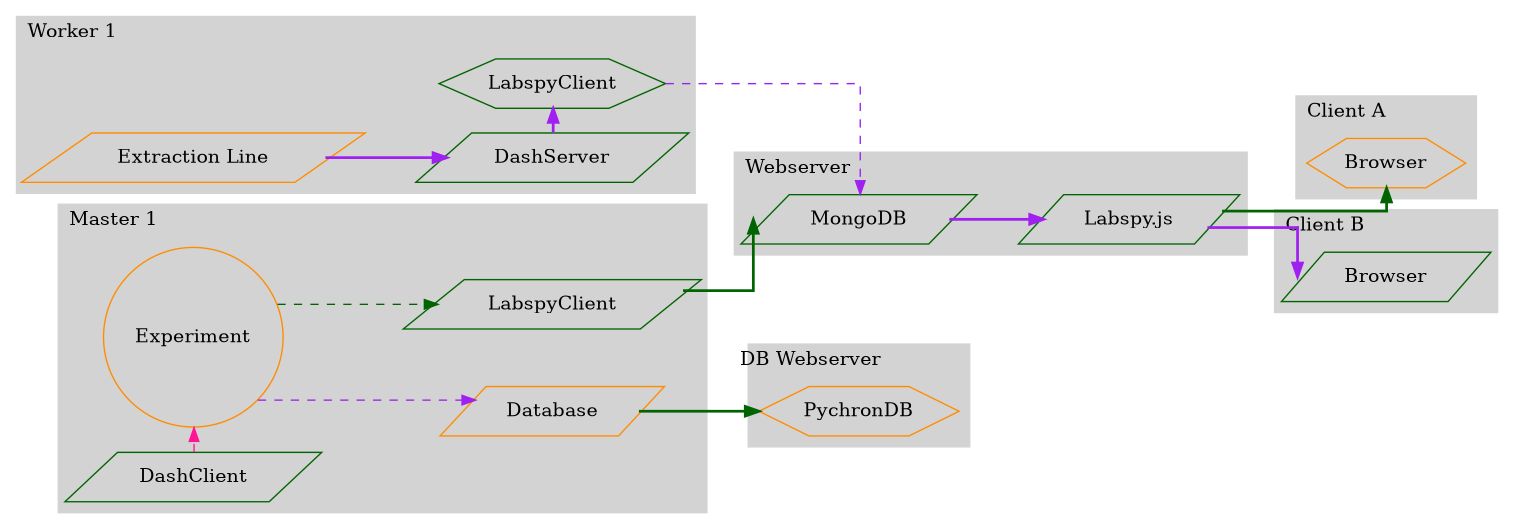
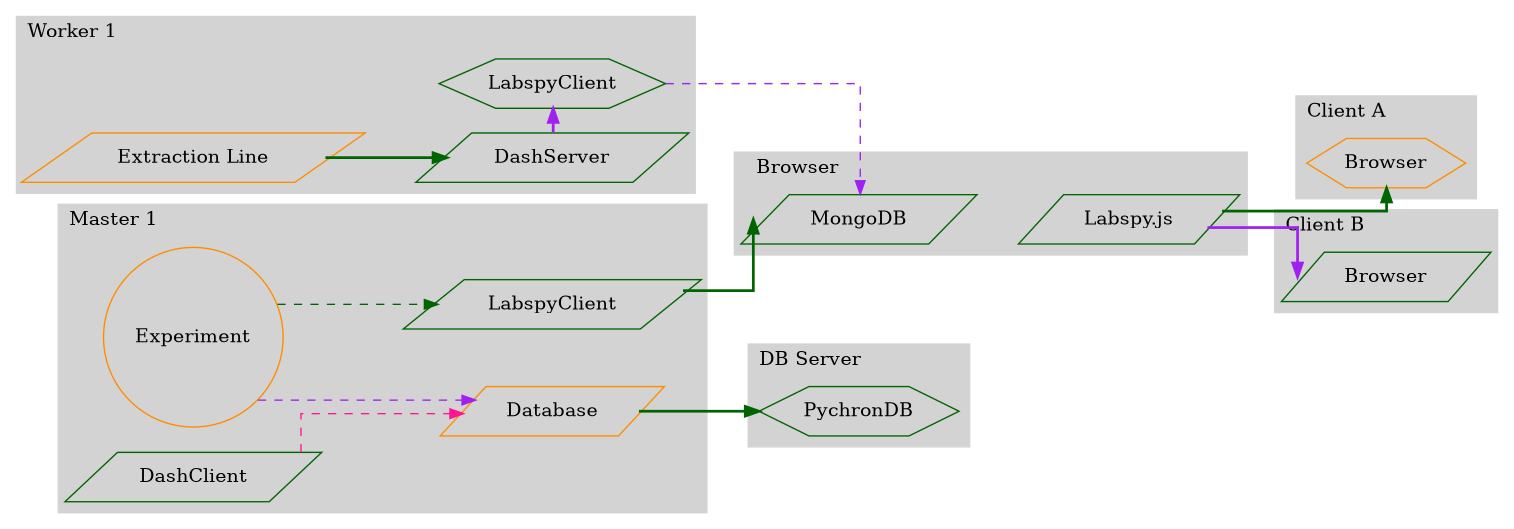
(379, 158) -> (379, 158)
(798, 168) -> (798, 168)
(990, 219) -> none
(811, 360) -> (811, 360)
(859, 411) -> (859, 411)
(194, 447) -> (356, 414)
